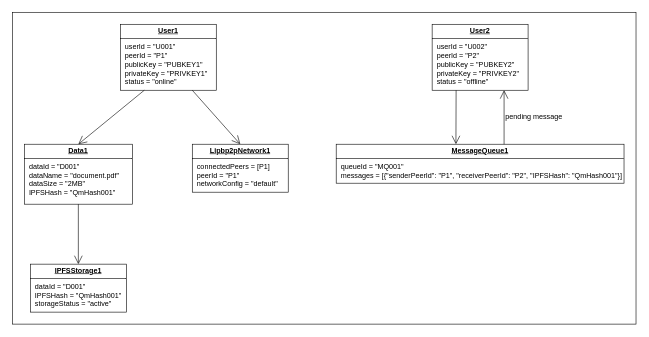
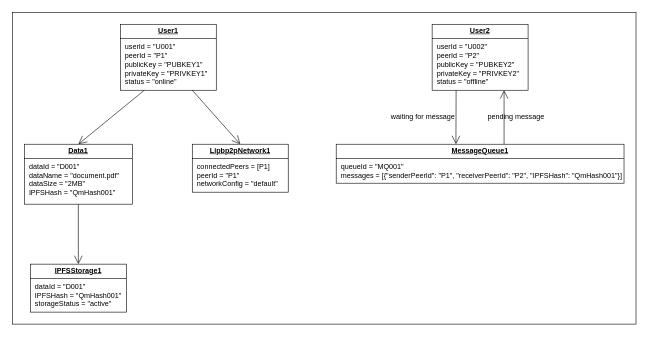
none -> (423, 117)
(534, 117) -> (516, 117)
